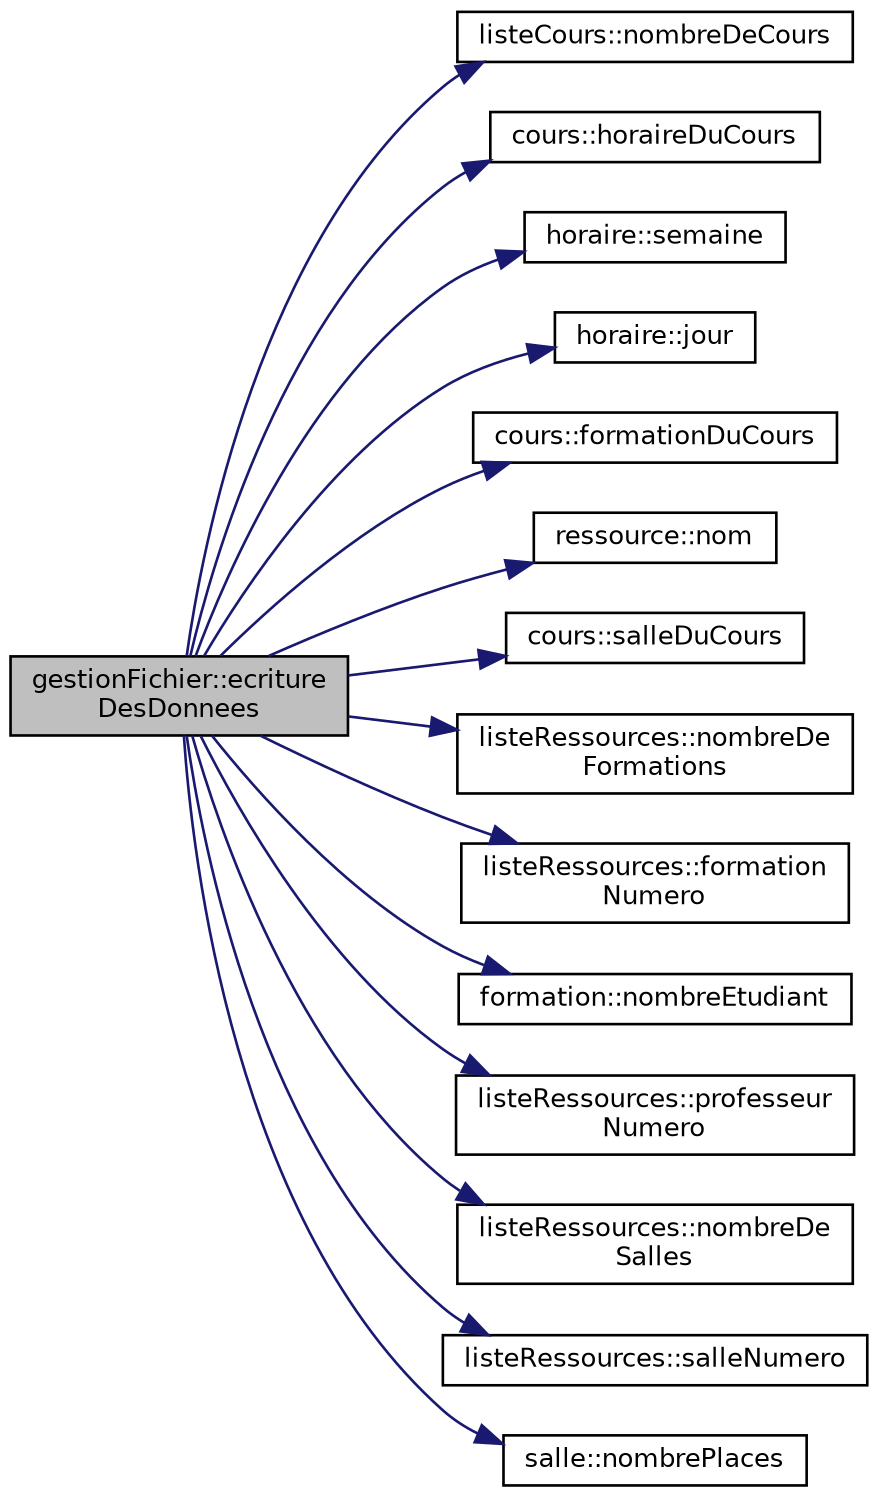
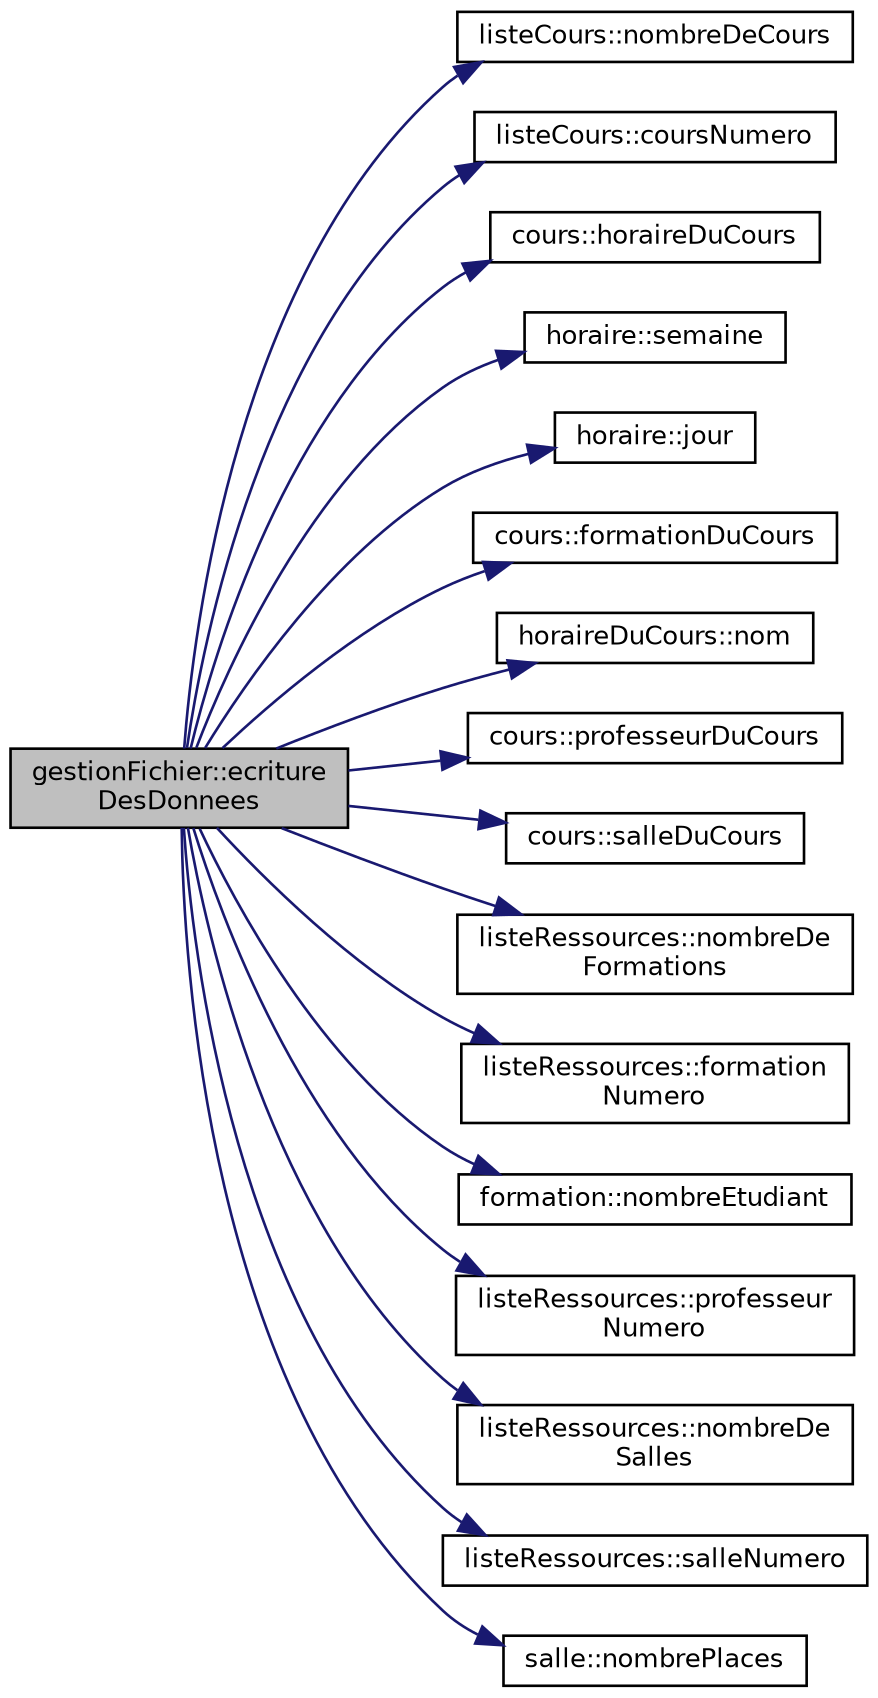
none -> (655, 137)
(655, 538) -> (655, 638)
none -> (655, 738)
